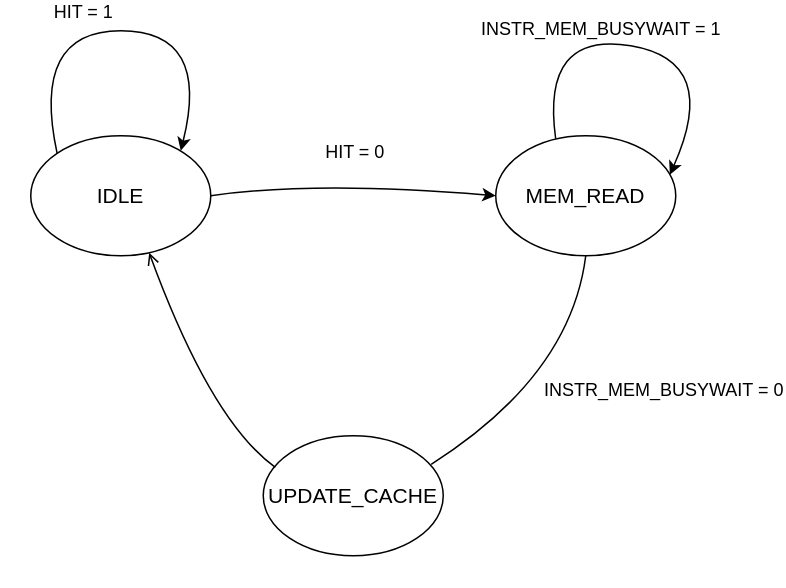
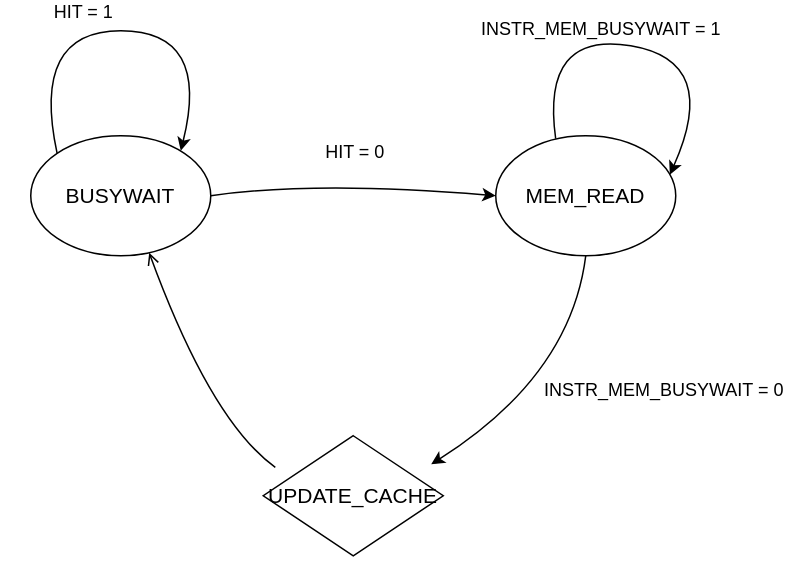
(121, 196) -> (121, 196)
(437, 460) -> (441, 458)
(353, 496) -> (353, 496)
